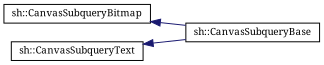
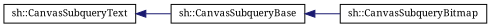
(173, 24) -> (328, 14)
